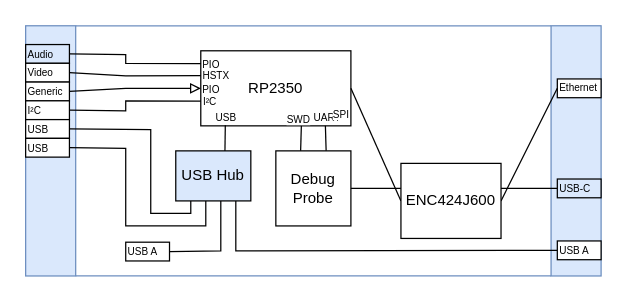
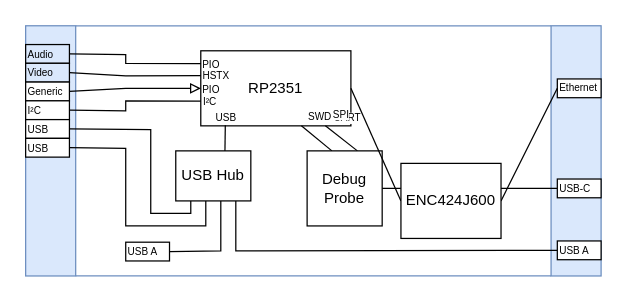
(48, 73) -> (48, 73)
(276, 88) -> (276, 88)
(213, 176) -> (213, 176)
(313, 188) -> (344, 188)
(579, 188) -> (579, 188)
